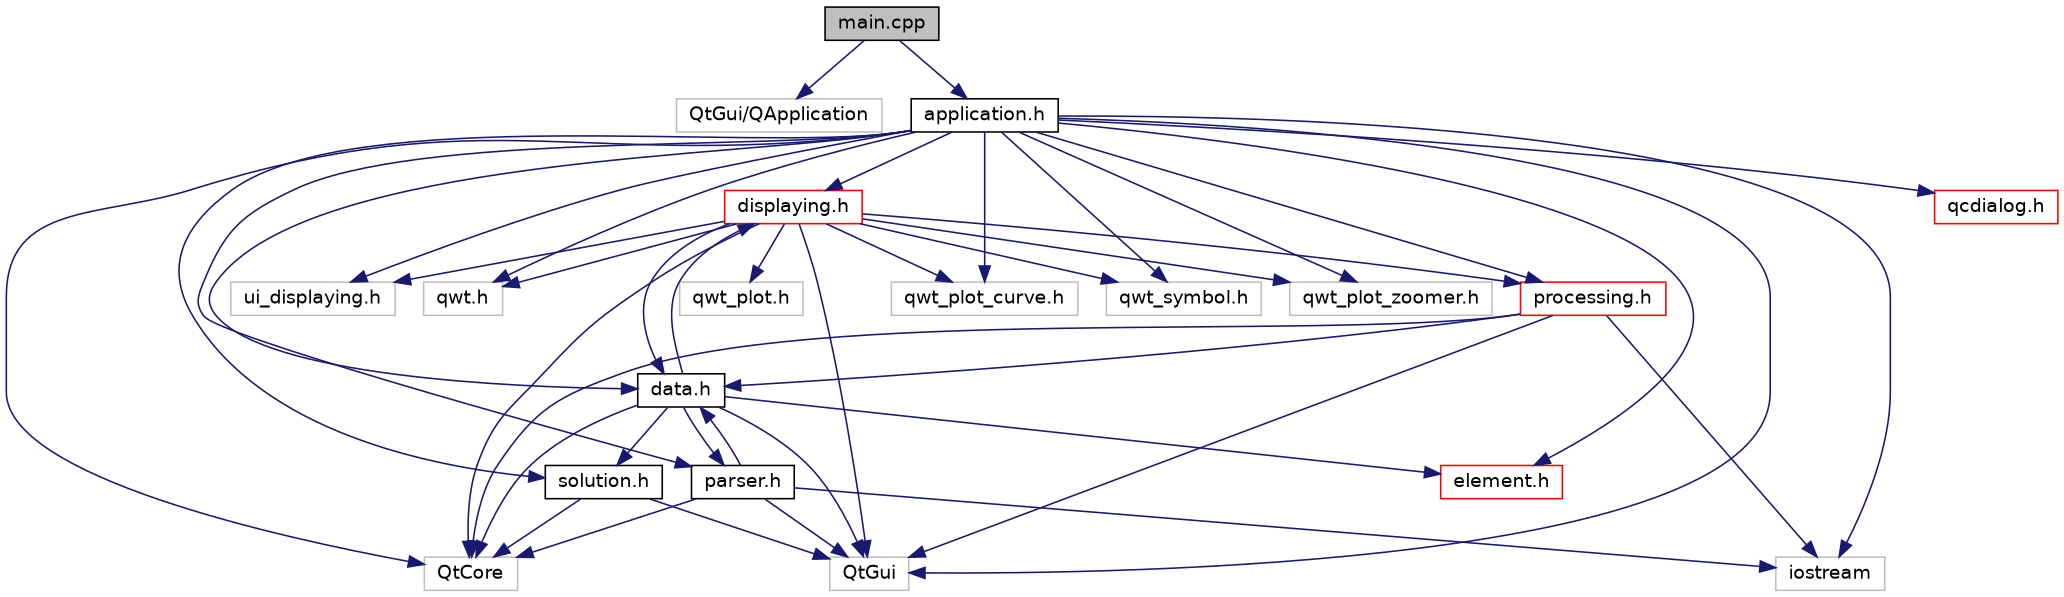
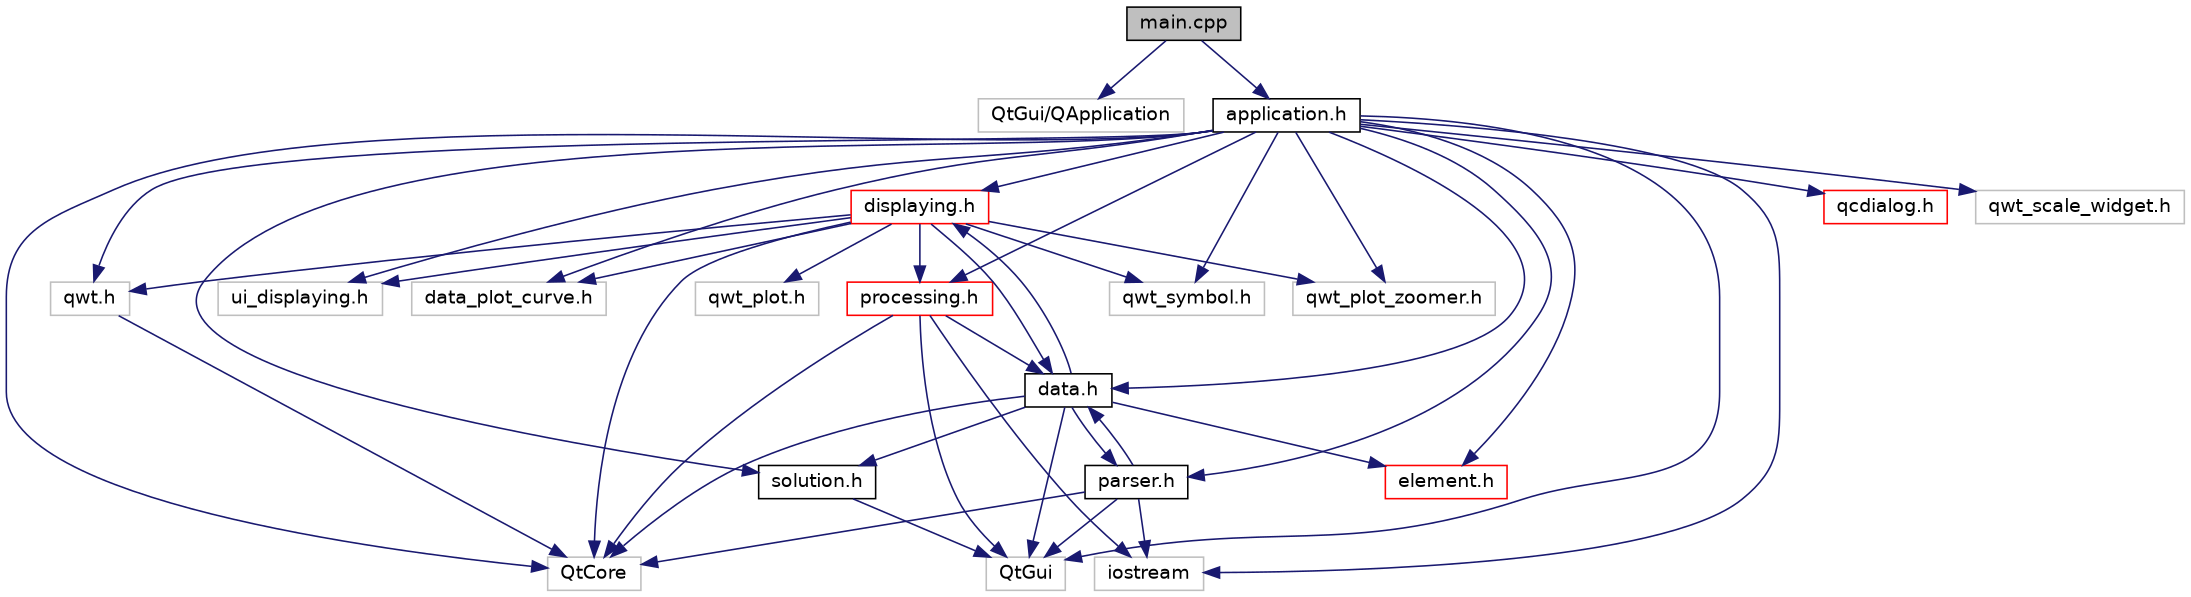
none -> (2080, 207)
(985, 299) -> (509, 299)
(840, 389) -> none
(544, 523) -> (335, 432)
